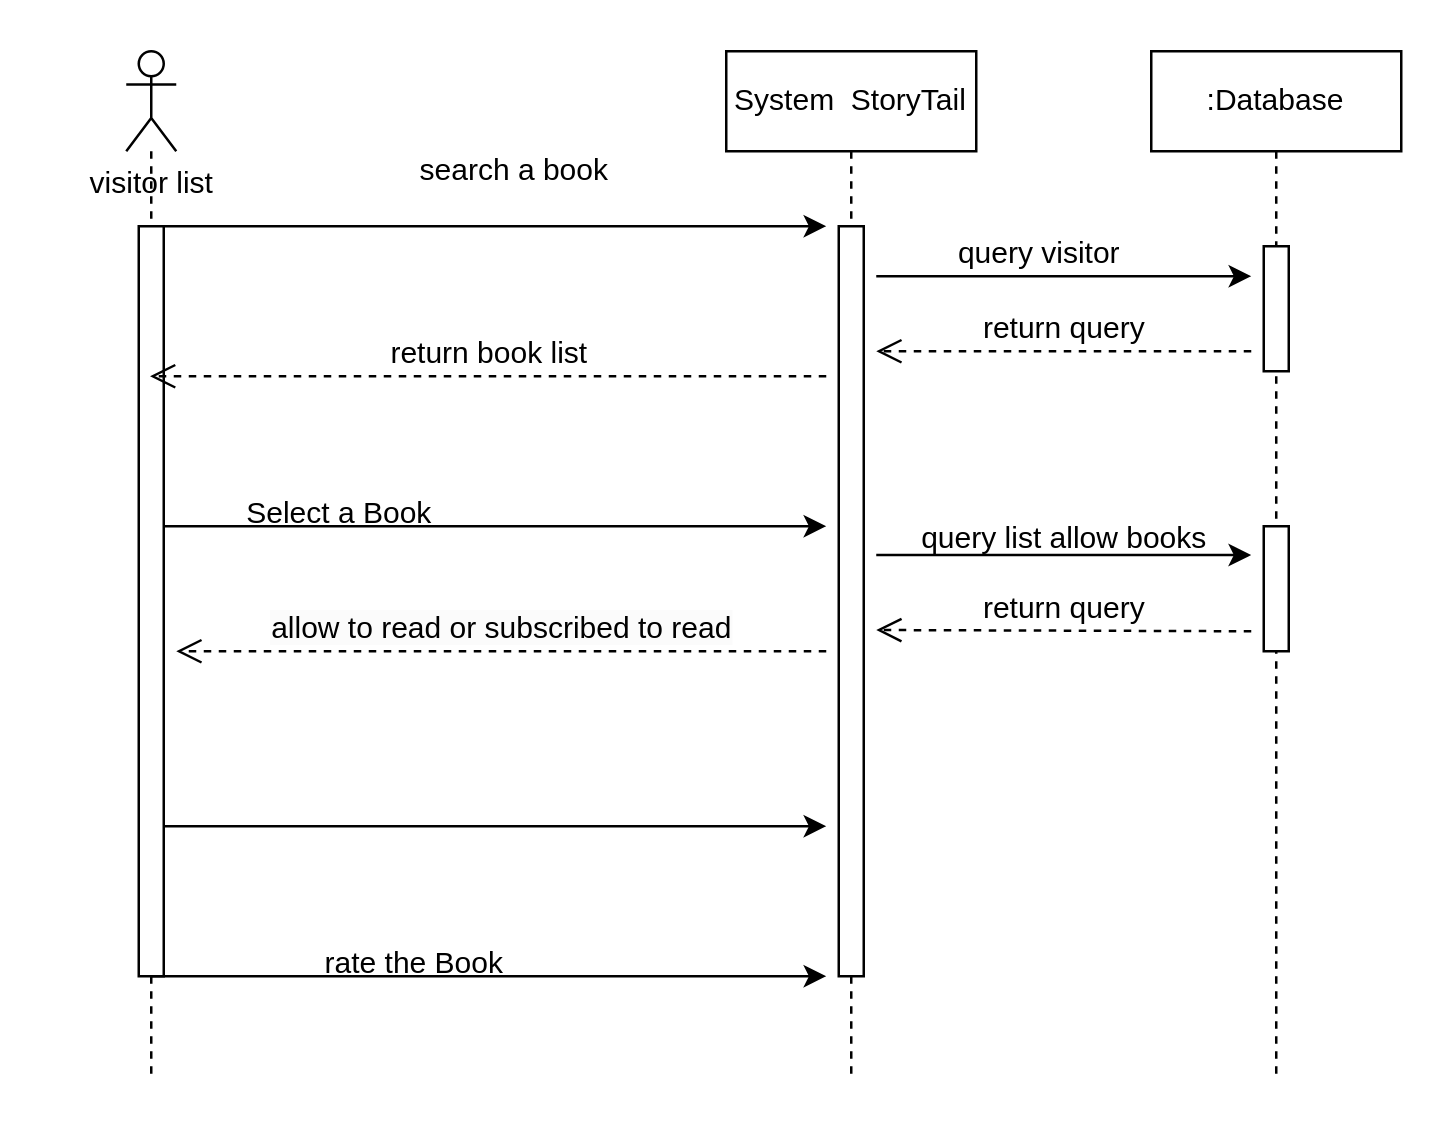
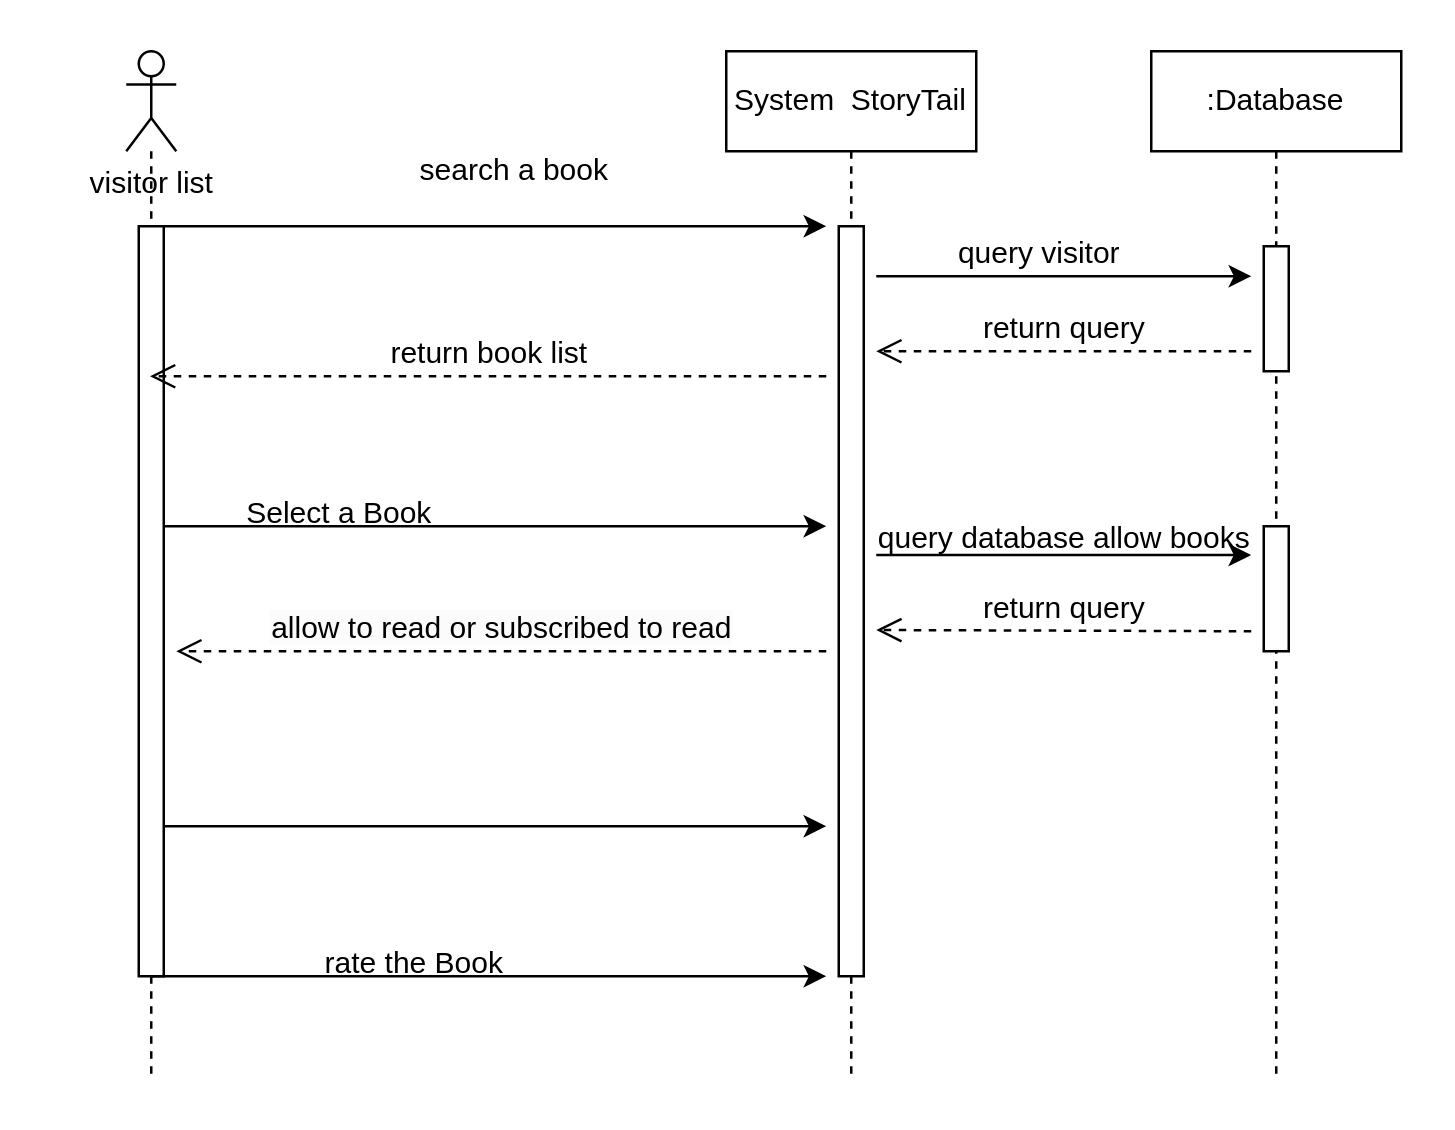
(1065, 539) -> (1065, 539)
